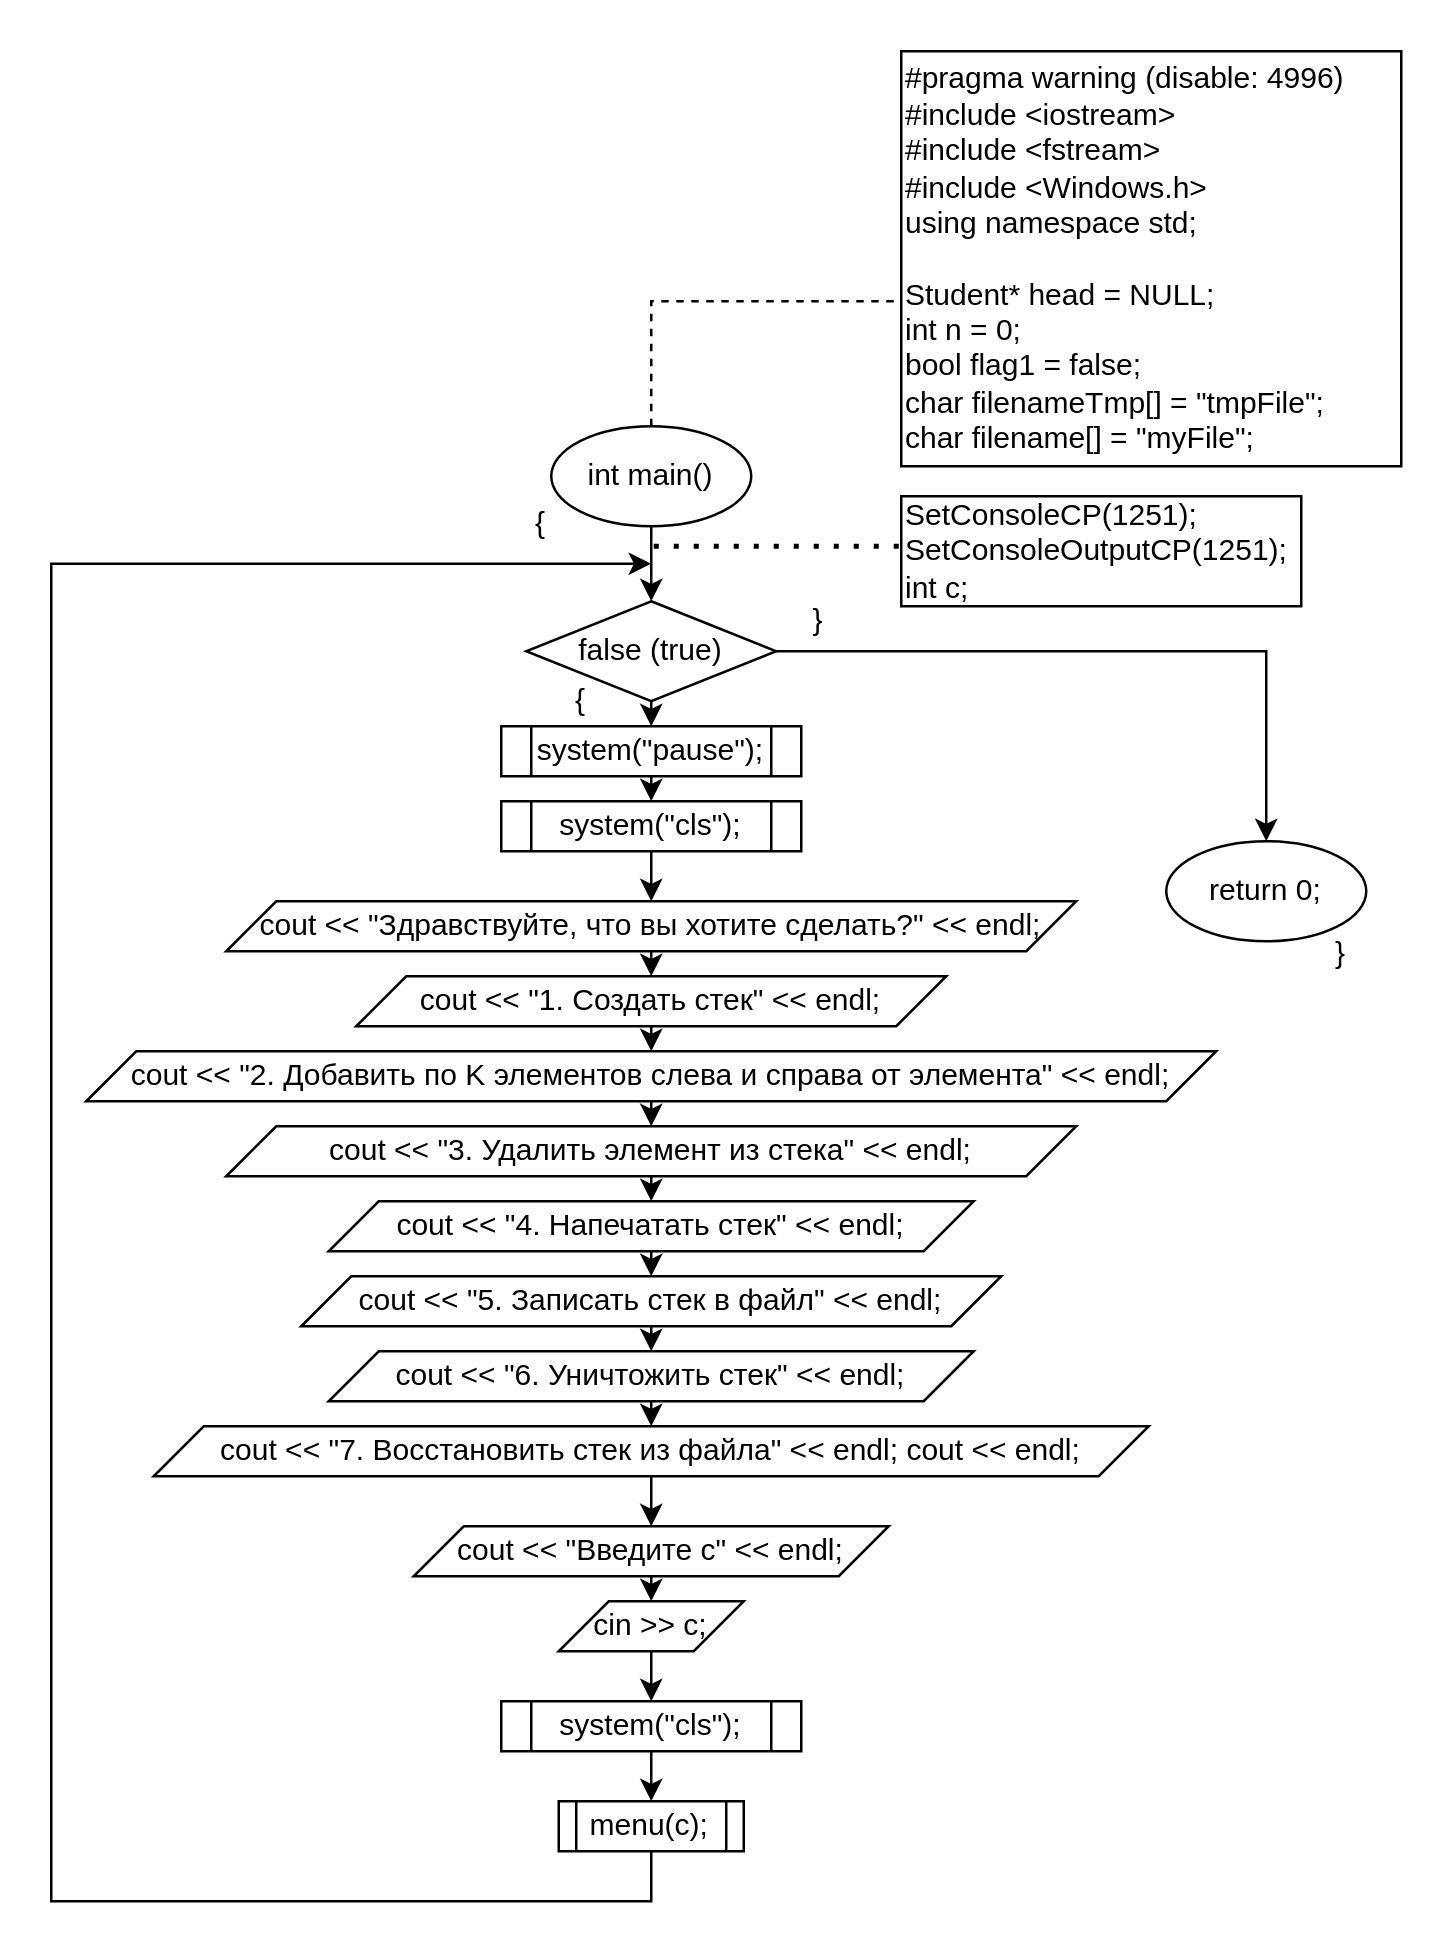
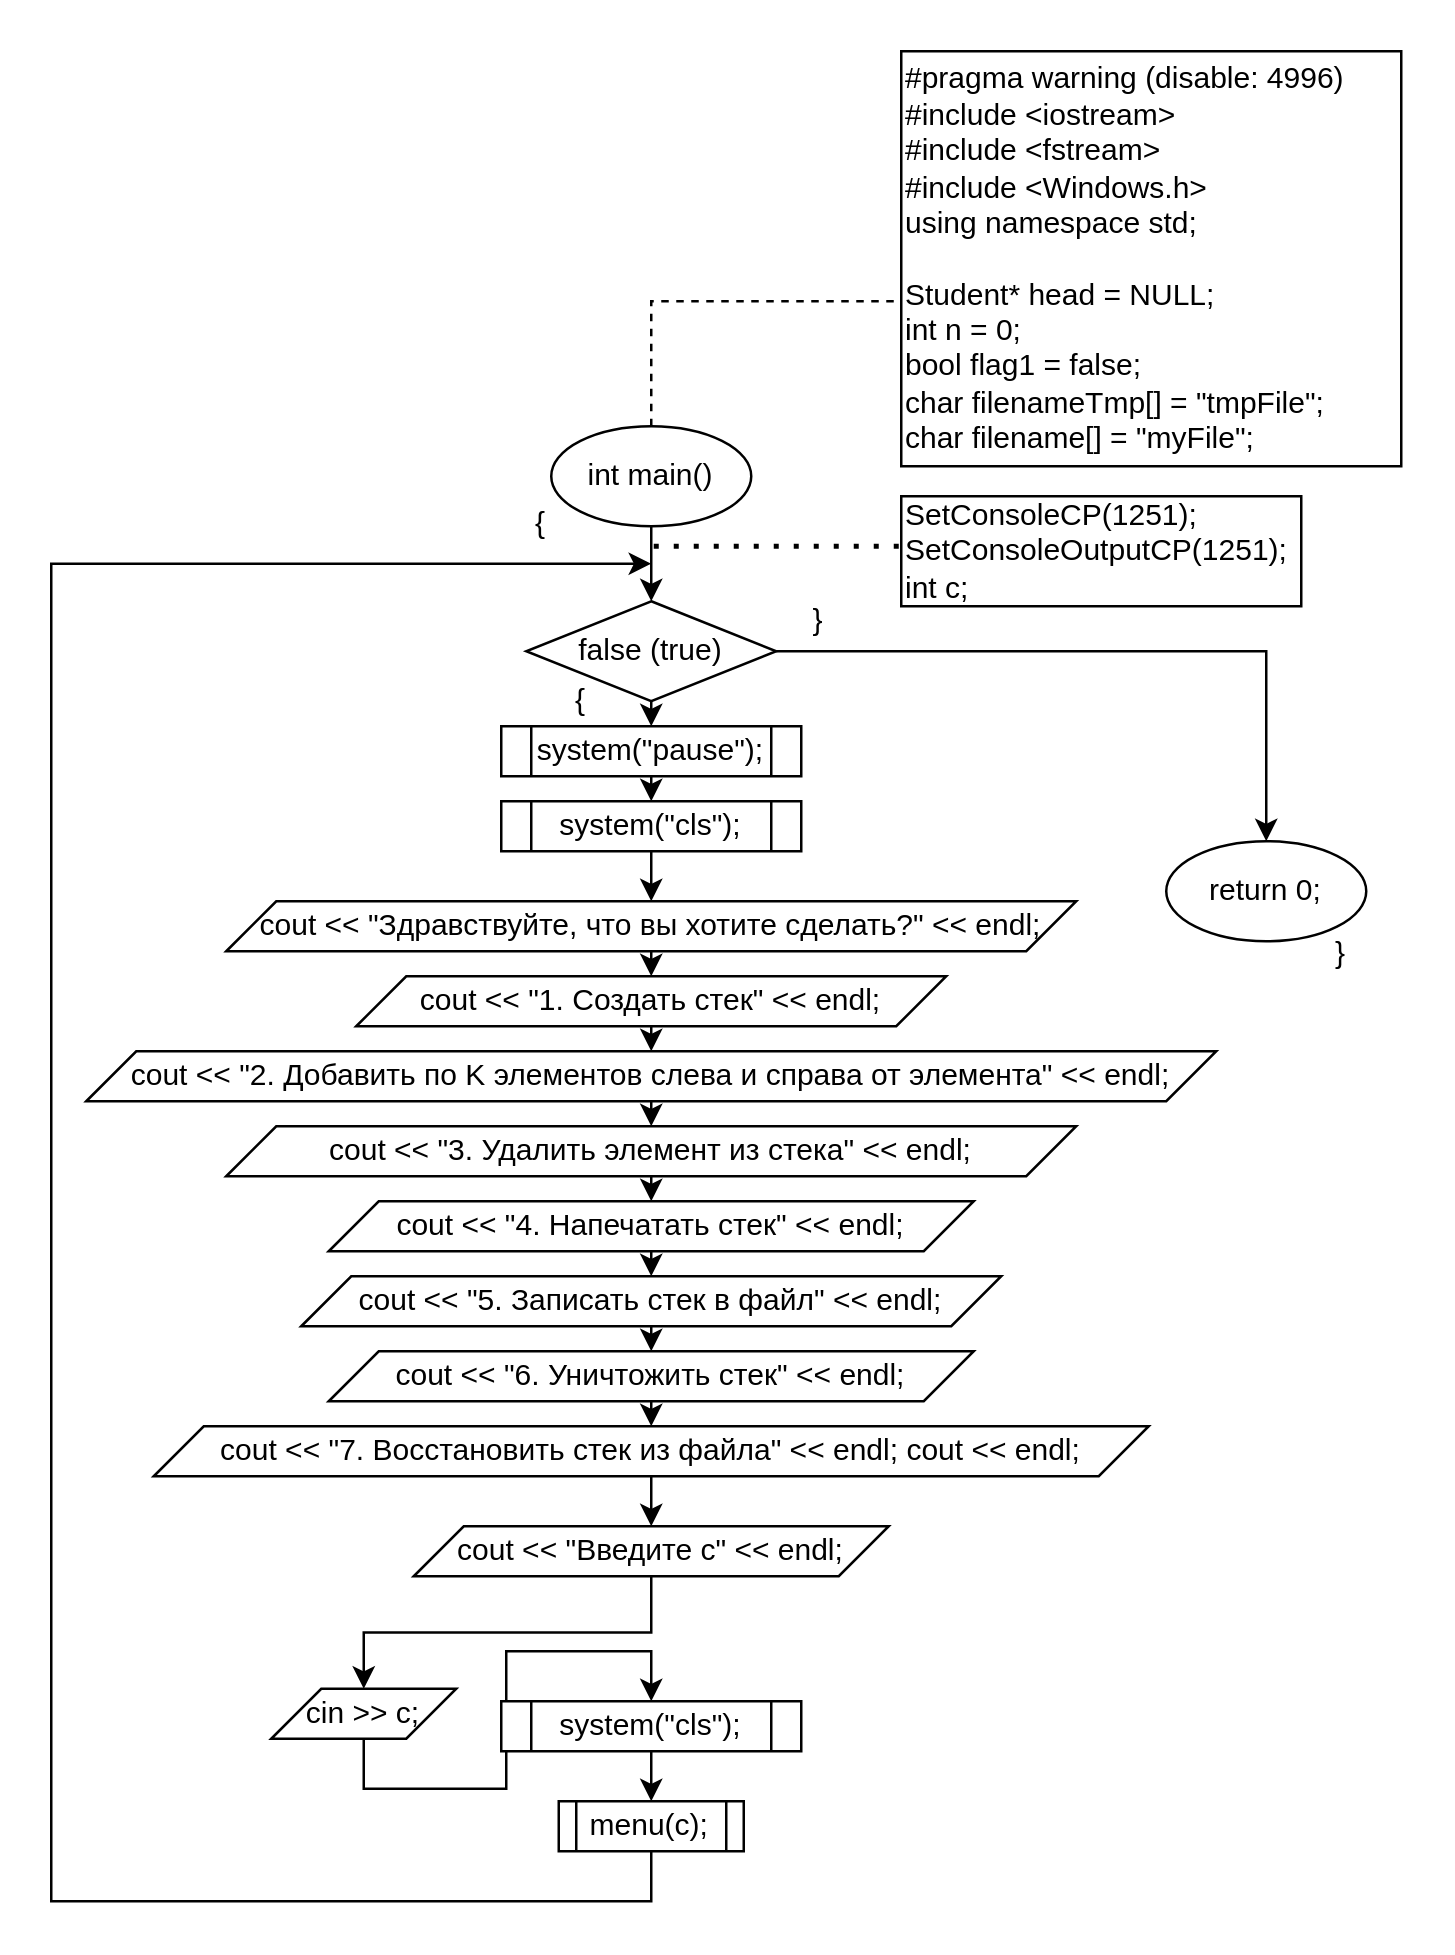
(651, 1626) -> (364, 1714)
